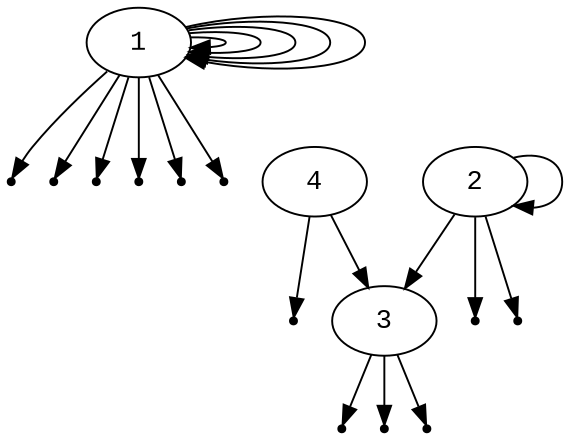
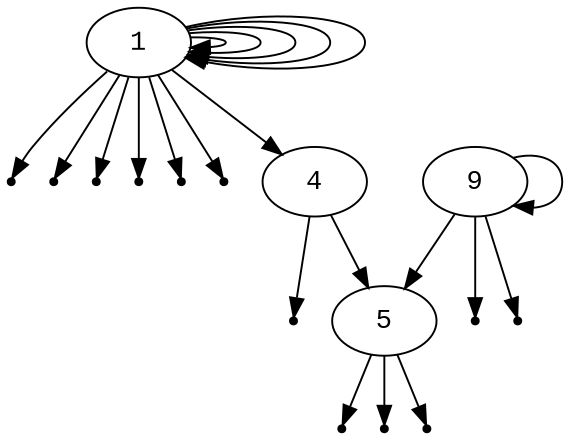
none -> (219, 106)
(475, 182) -> (475, 182)
(384, 321) -> (384, 321)
